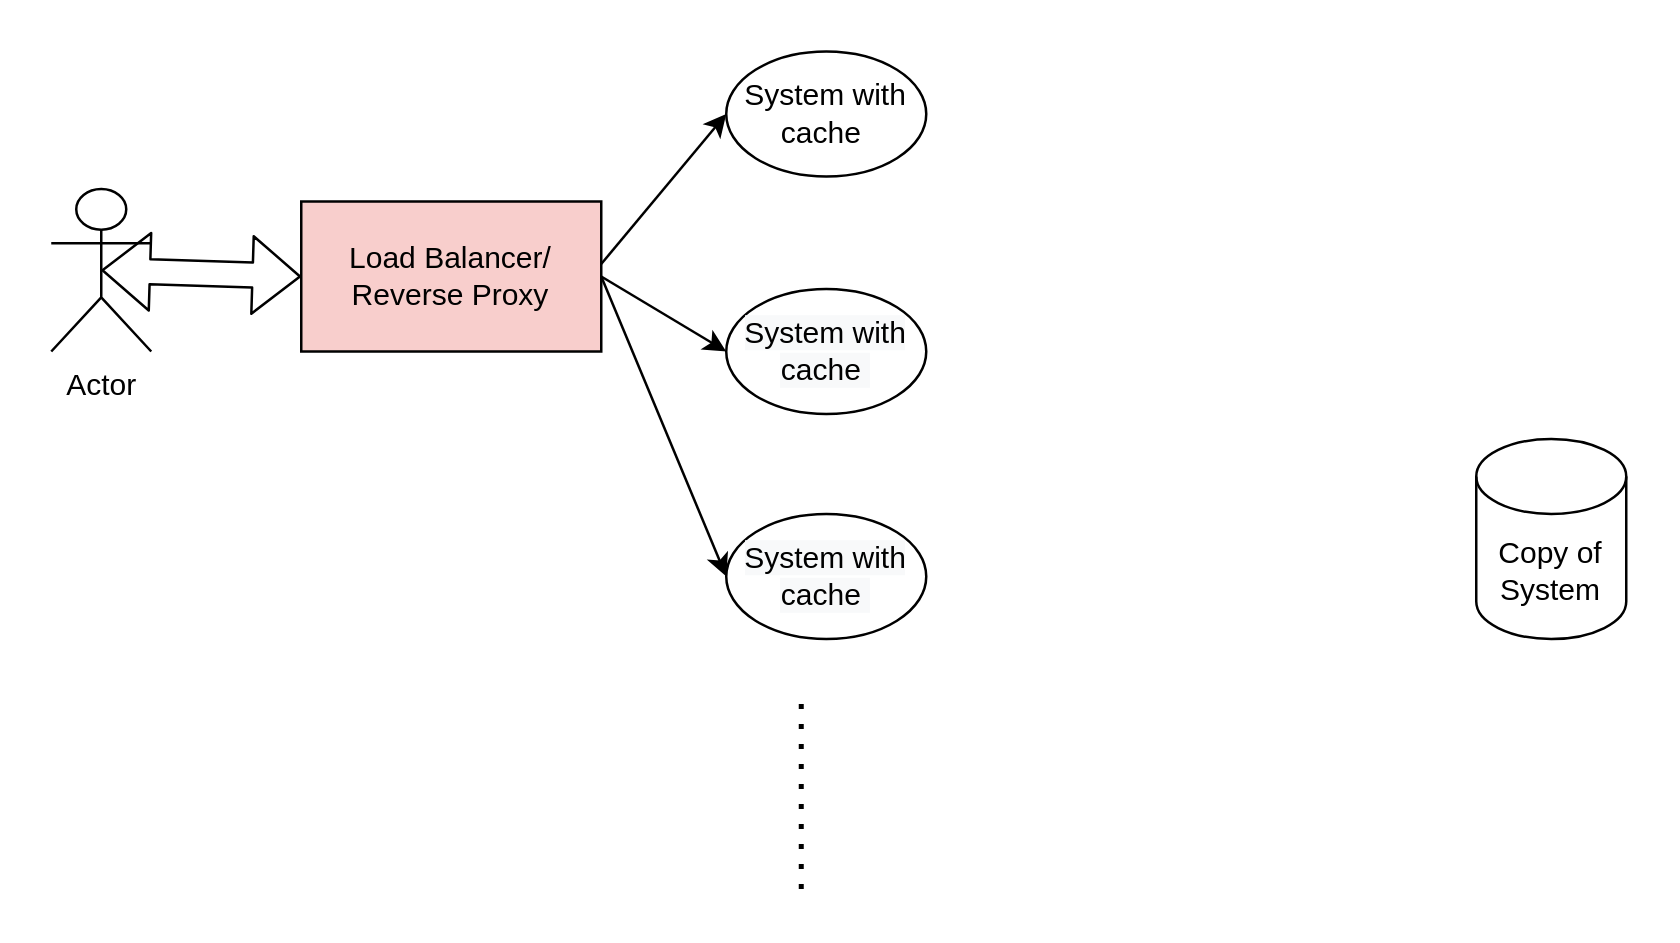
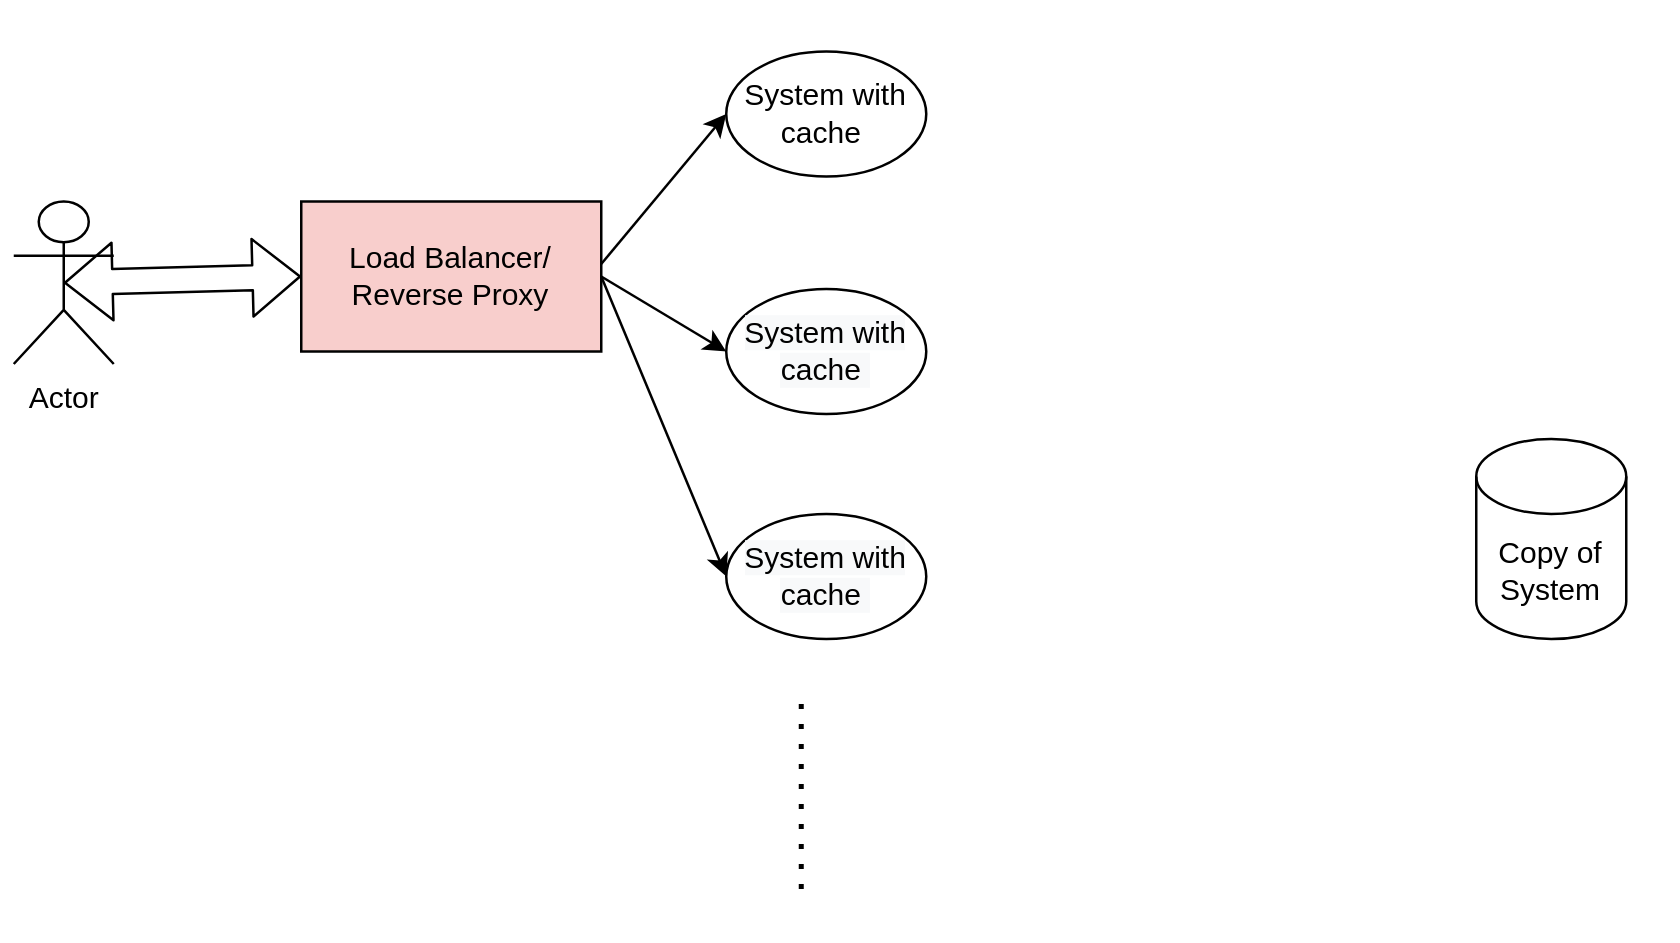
(101, 270) -> (64, 283)
